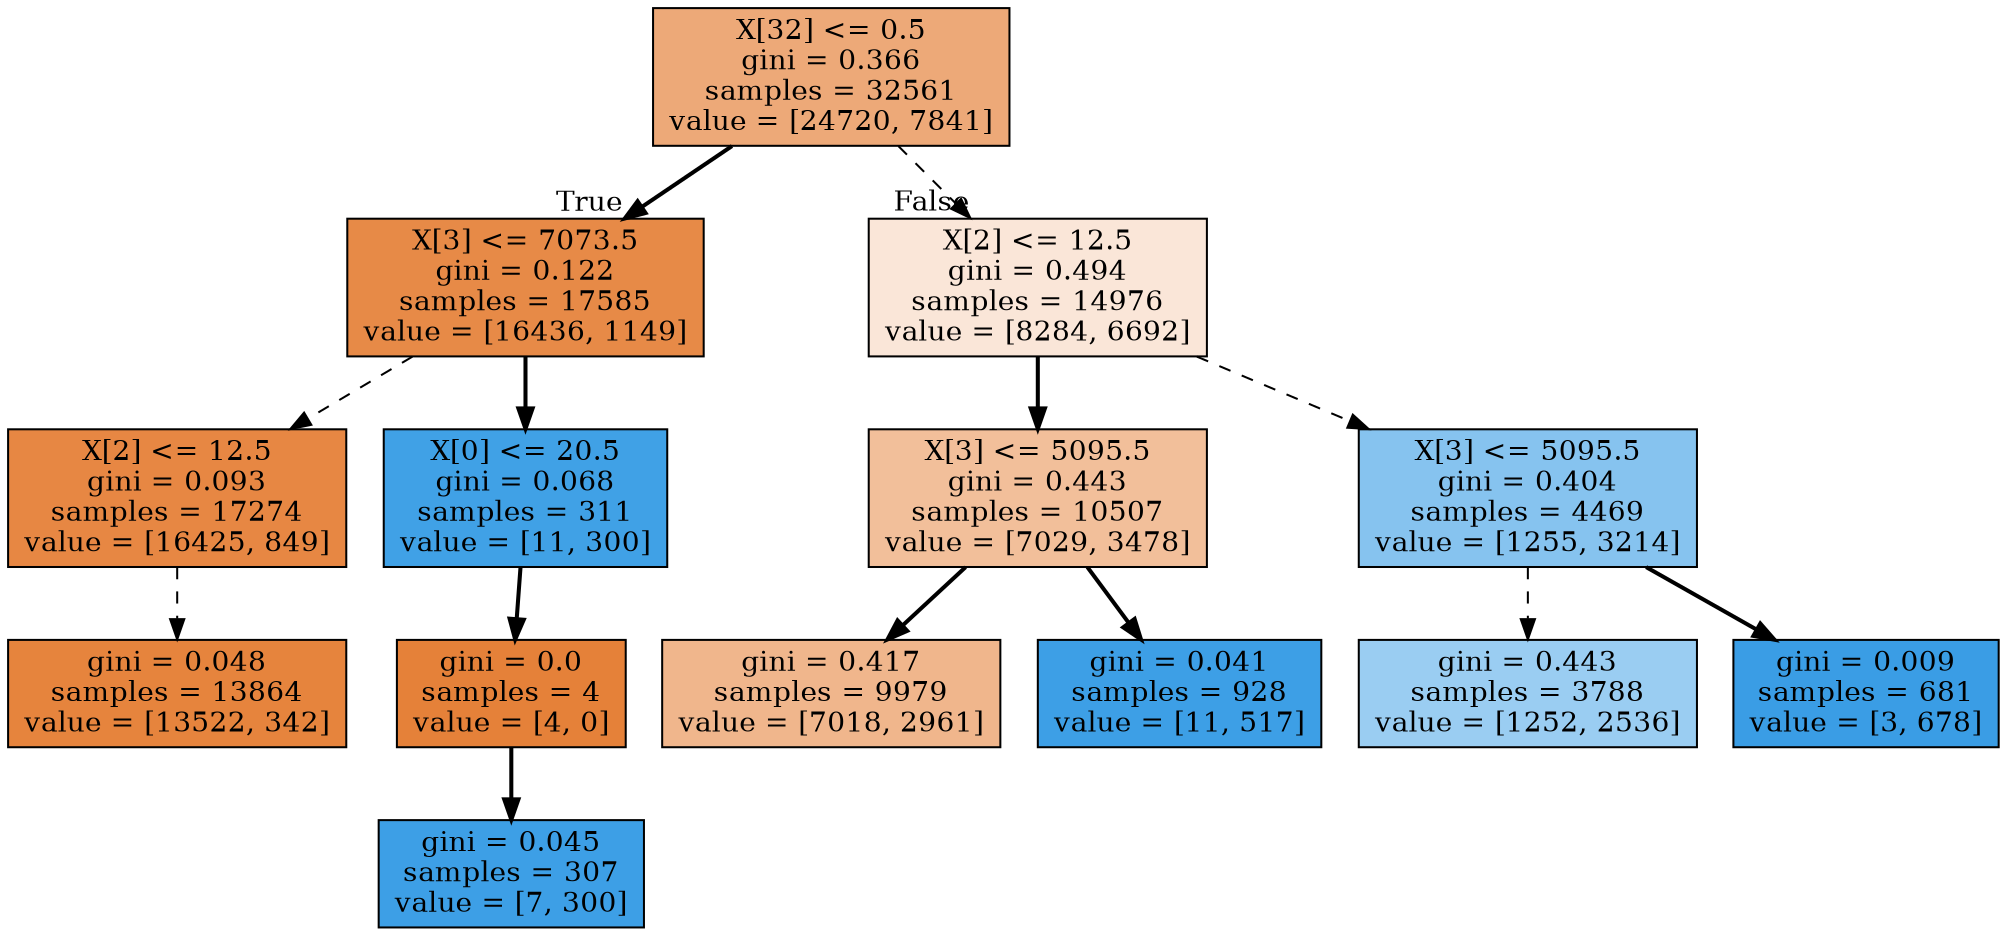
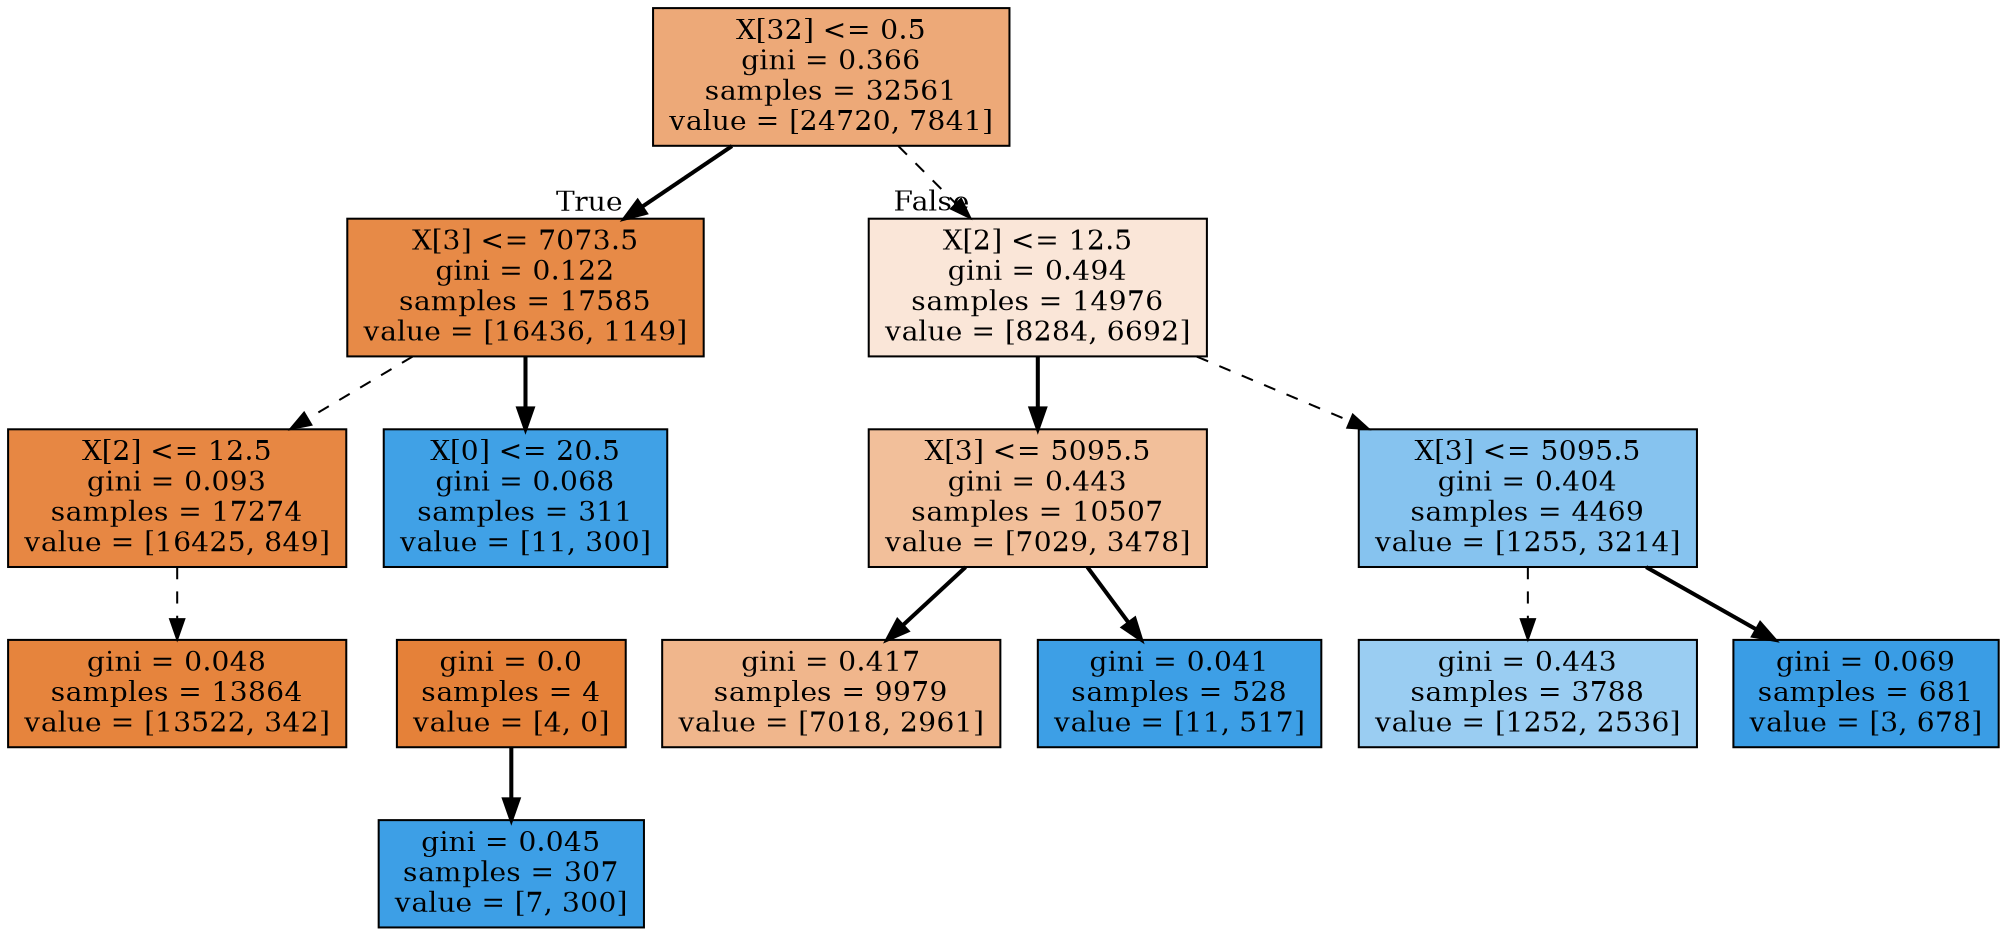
(519, 593) -> none
(1180, 694) -> (1180, 694)
(1866, 694) -> (1866, 694)
